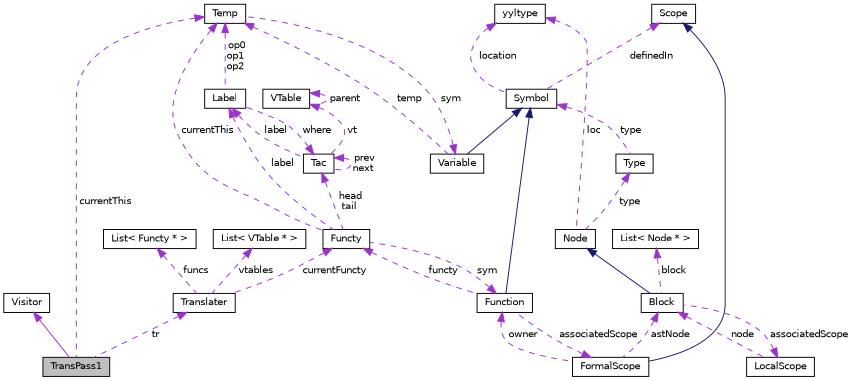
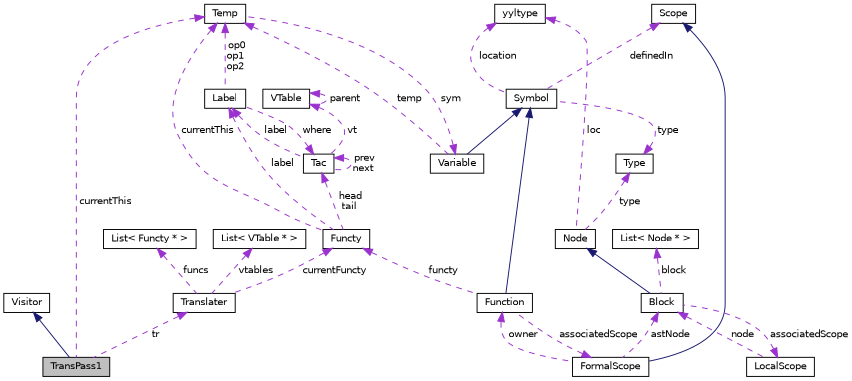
(604, 123) -> (618, 110)
(433, 256) -> none
(55, 339) -> (55, 339)
